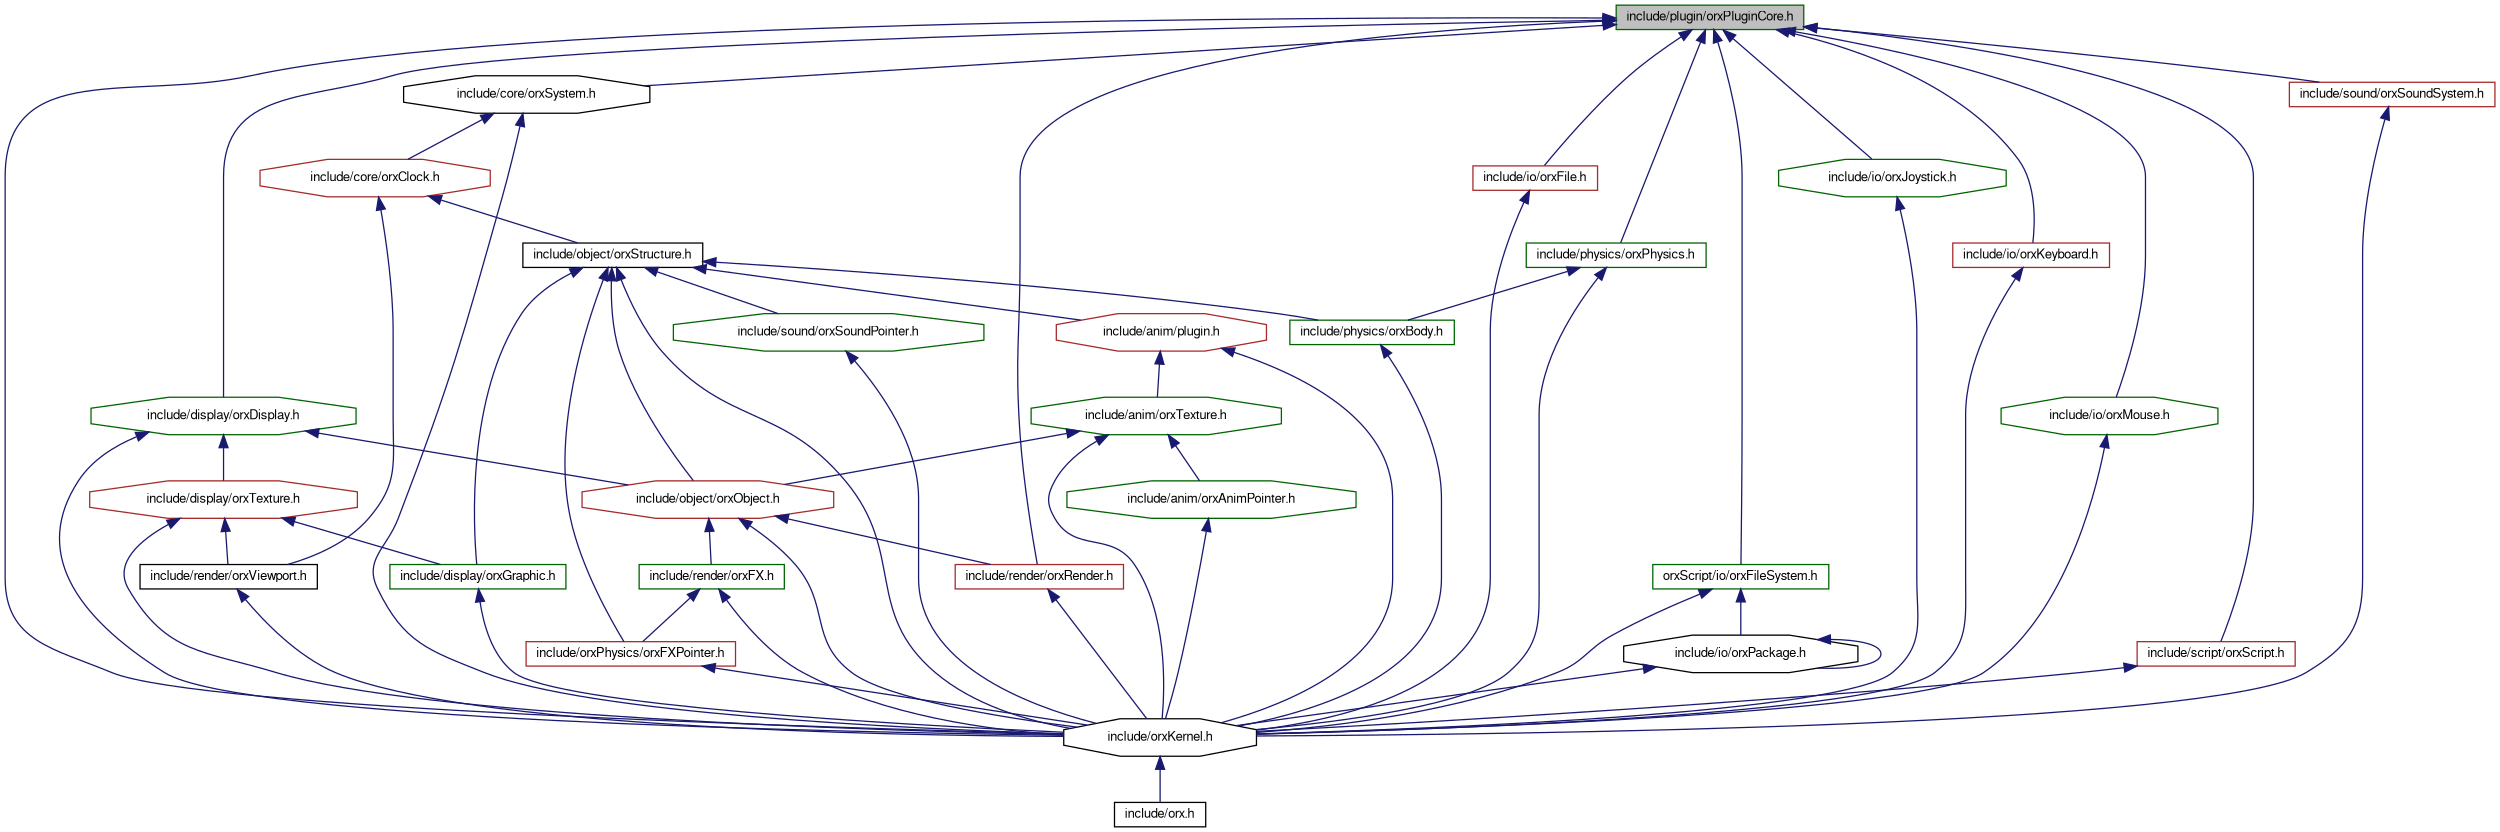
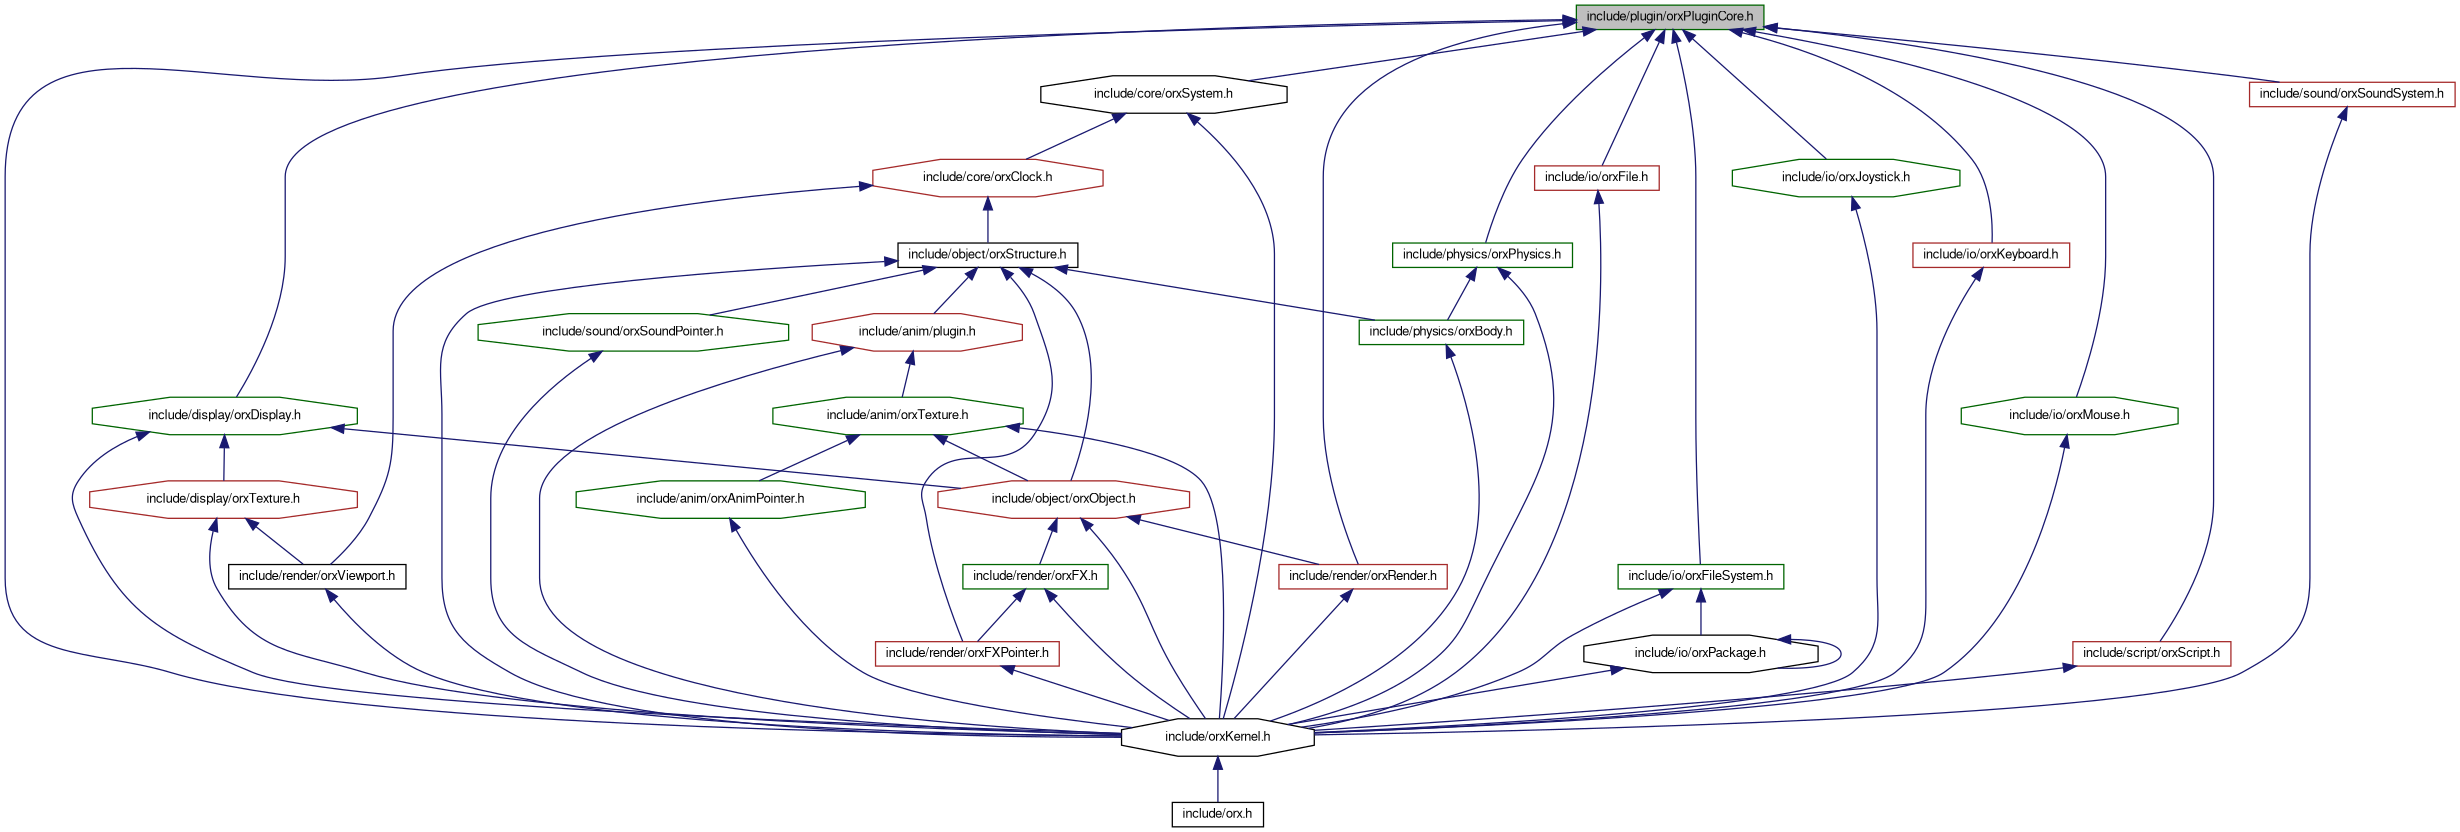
(478, 577) -> none
(1741, 577) -> (1701, 577)
(631, 654) -> (967, 654)
